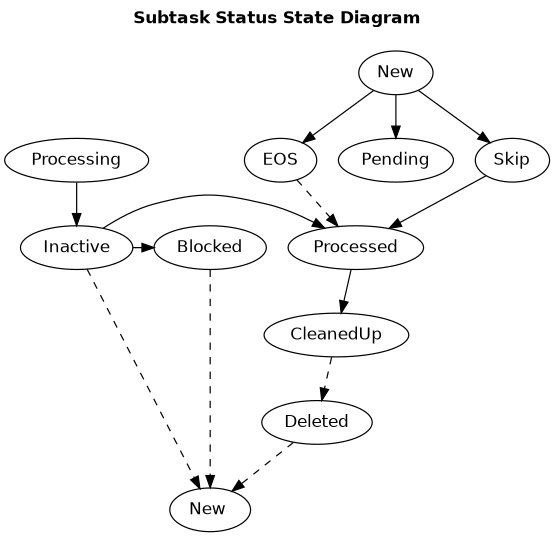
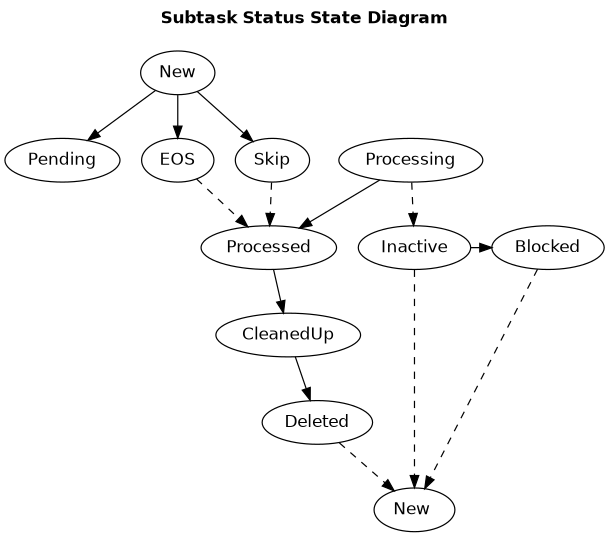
(208, 195) -> (345, 201)
(77, 198) -> (412, 198)
(443, 199) -> (271, 198)
(328, 373) -> (301, 373)
